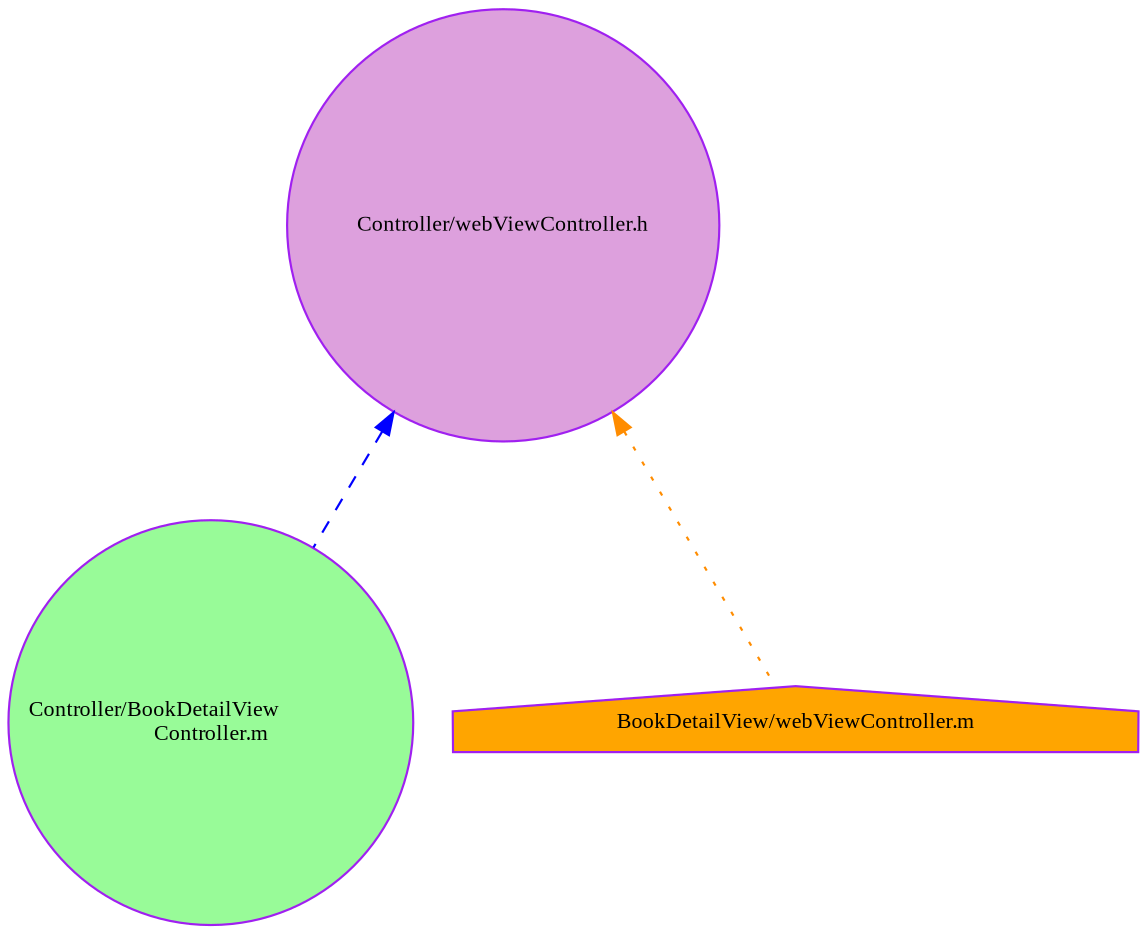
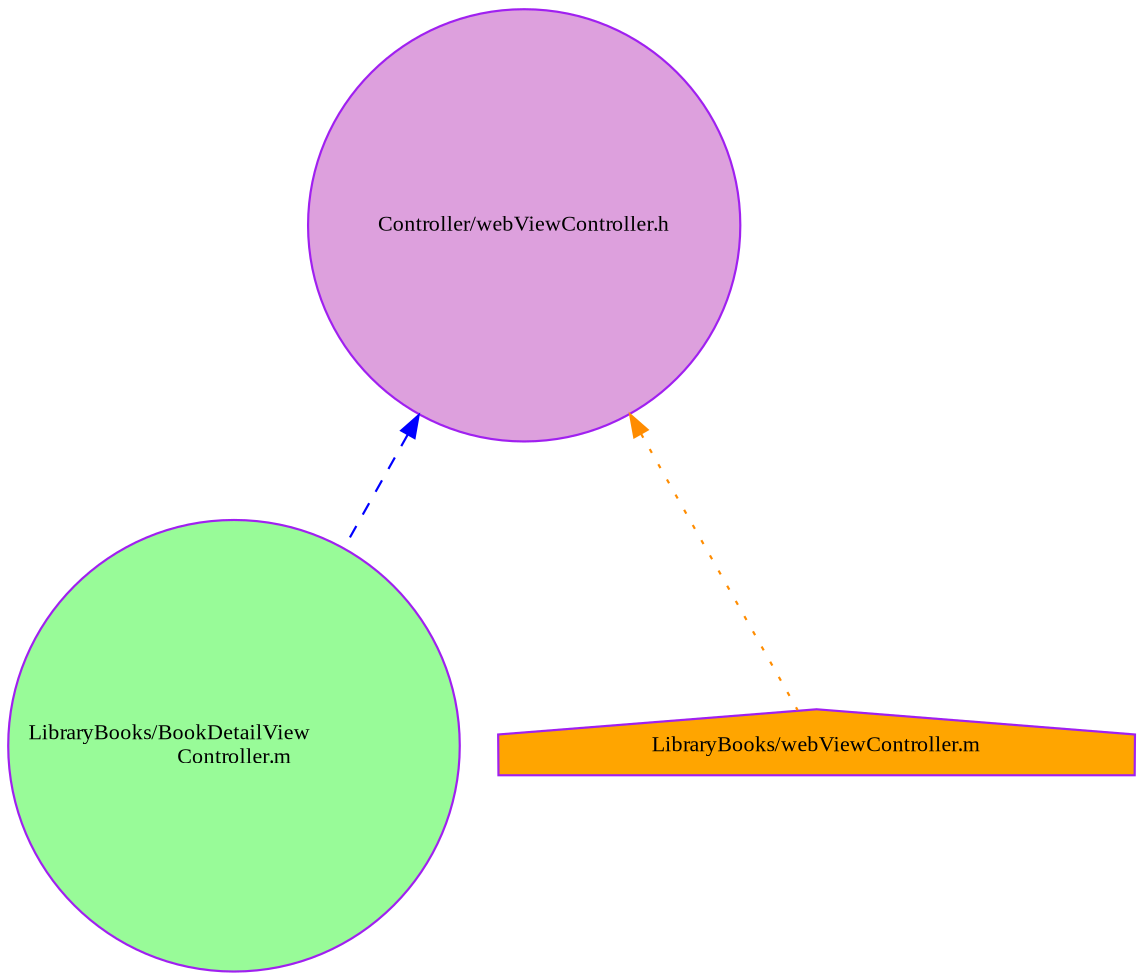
(211, 723) -> (234, 746)
(796, 723) -> (817, 746)
